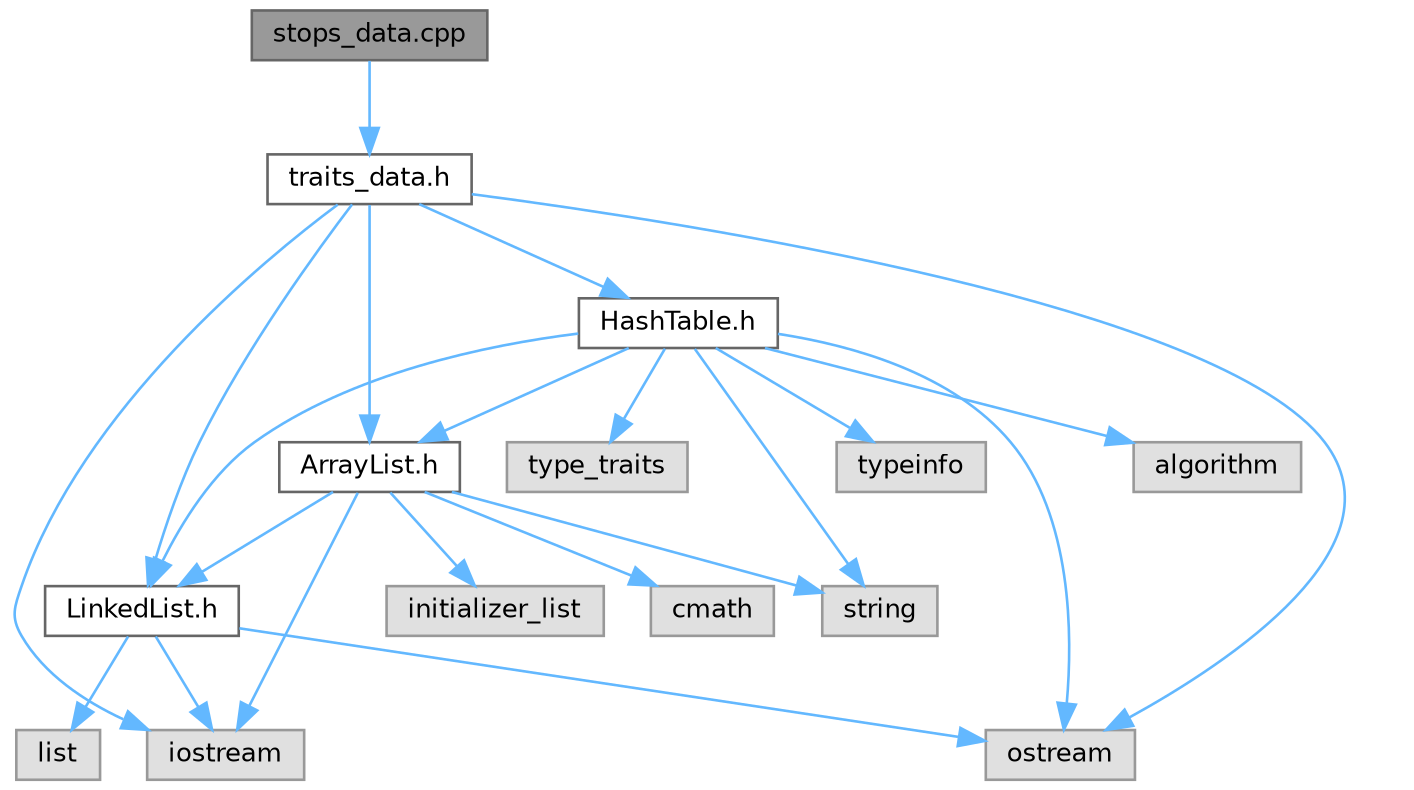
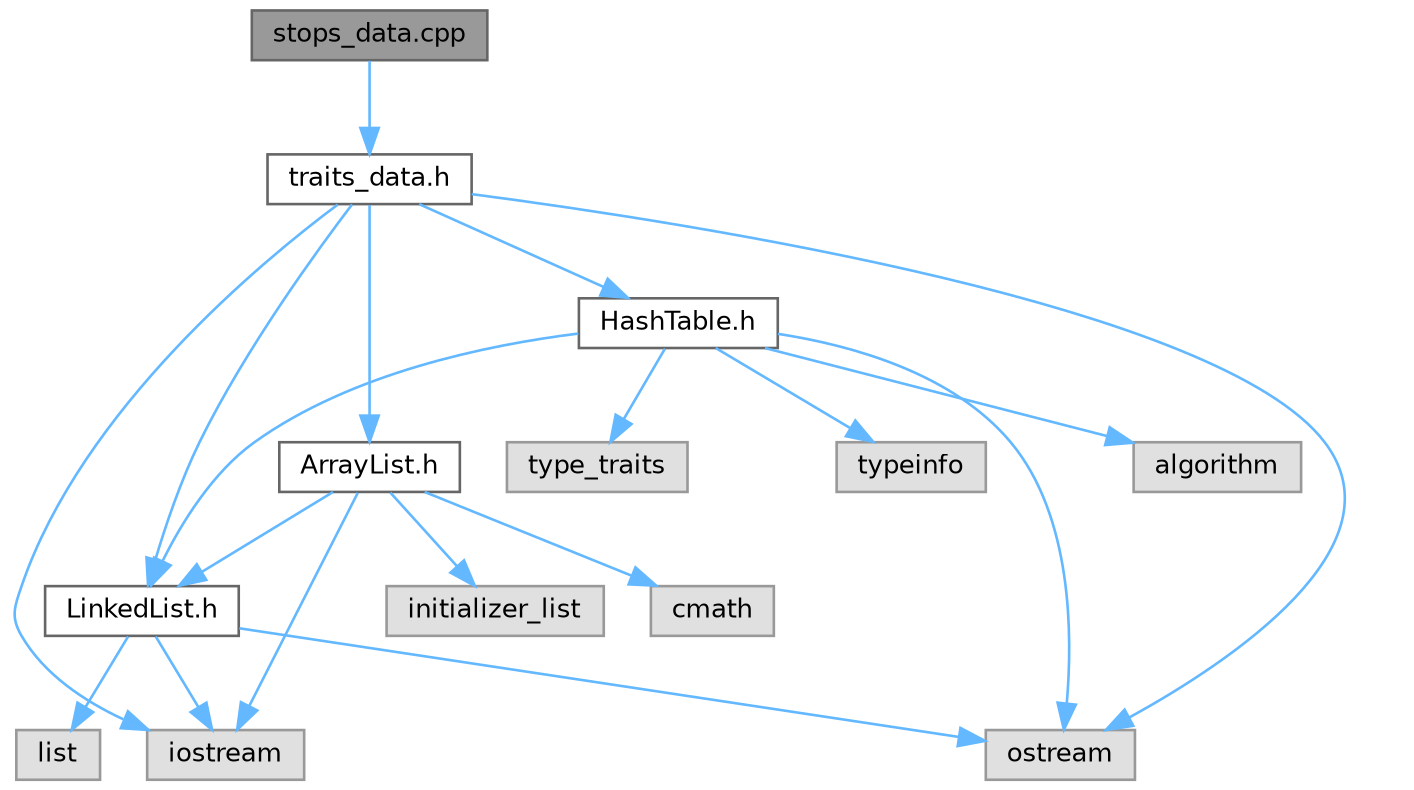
(536, 390) -> none
(880, 611) -> none
